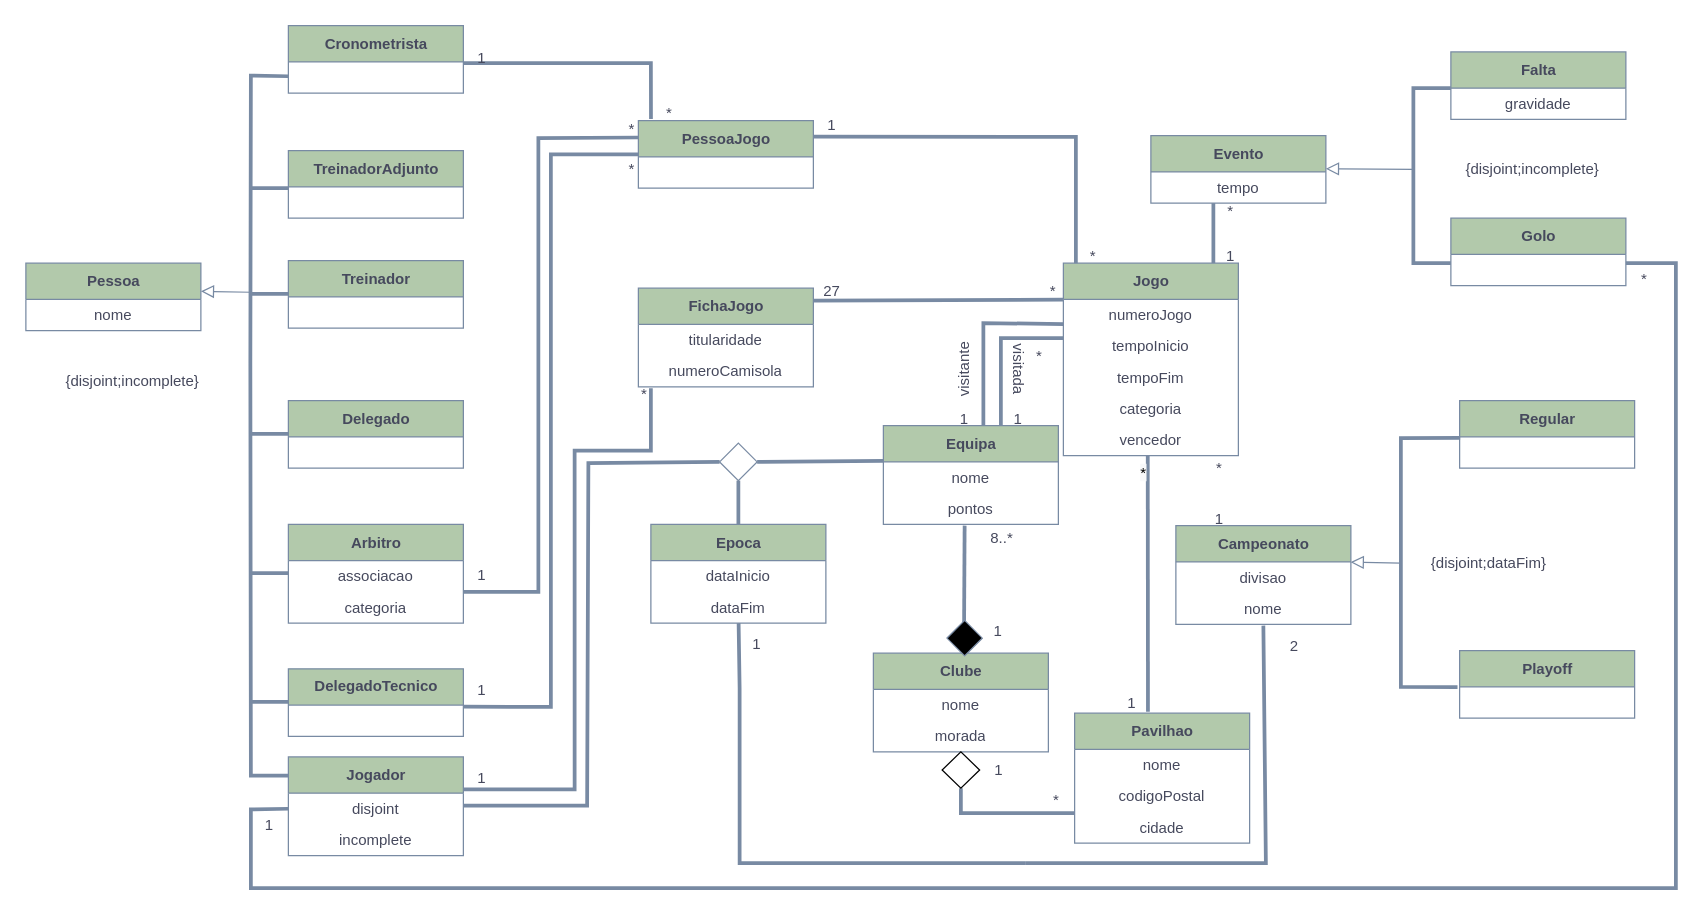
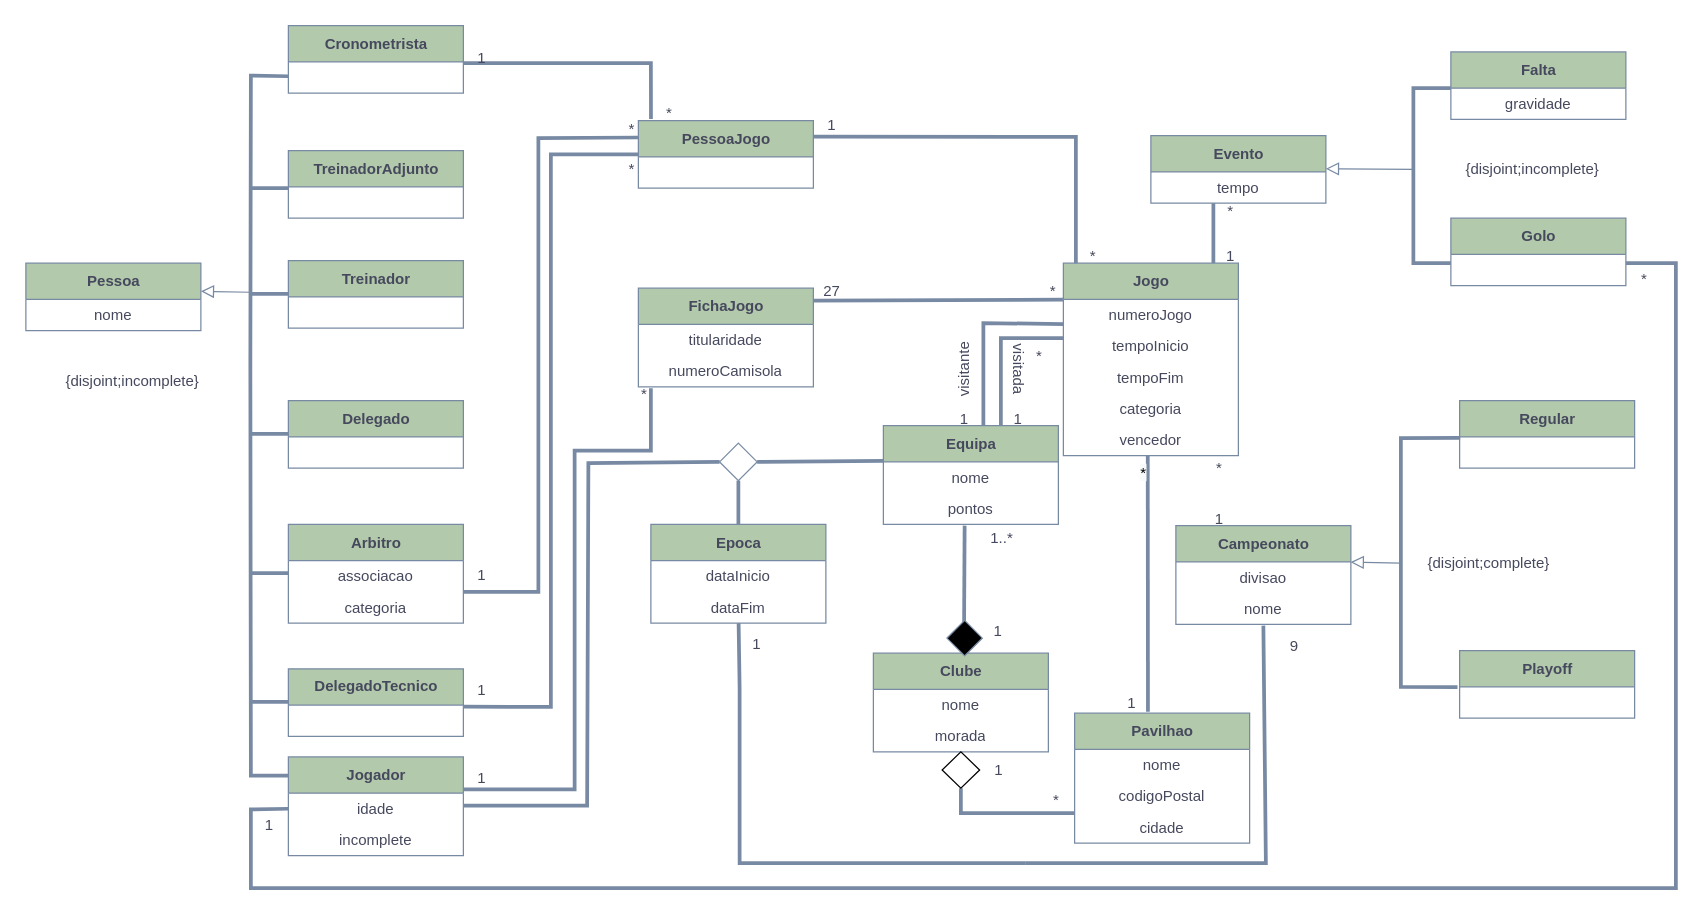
(1002, 538) -> (1002, 538)
(1489, 563) -> (1489, 563)
(1294, 647) -> (1294, 647)
(376, 809) -> (376, 809)
